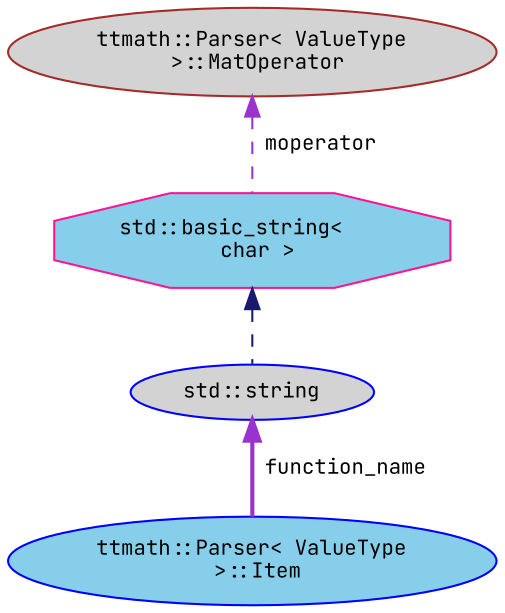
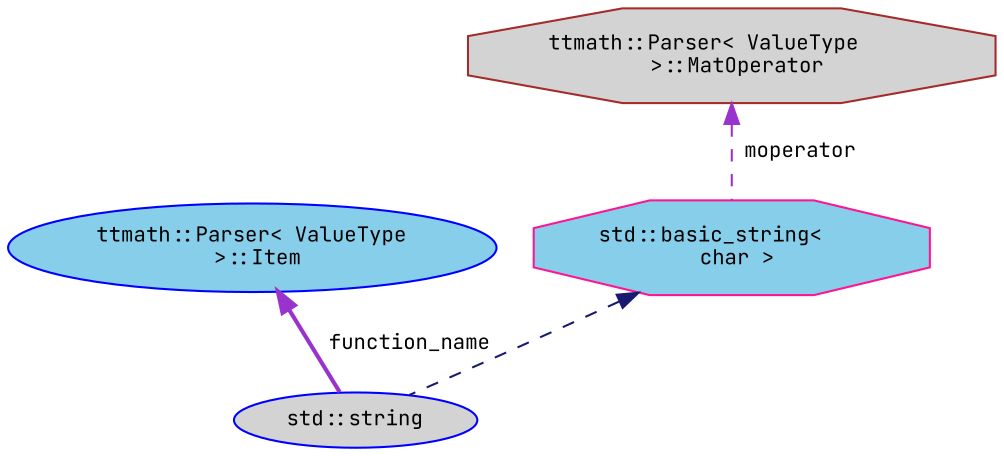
(252, 52) -> (732, 56)
(252, 479) -> (314, 351)
